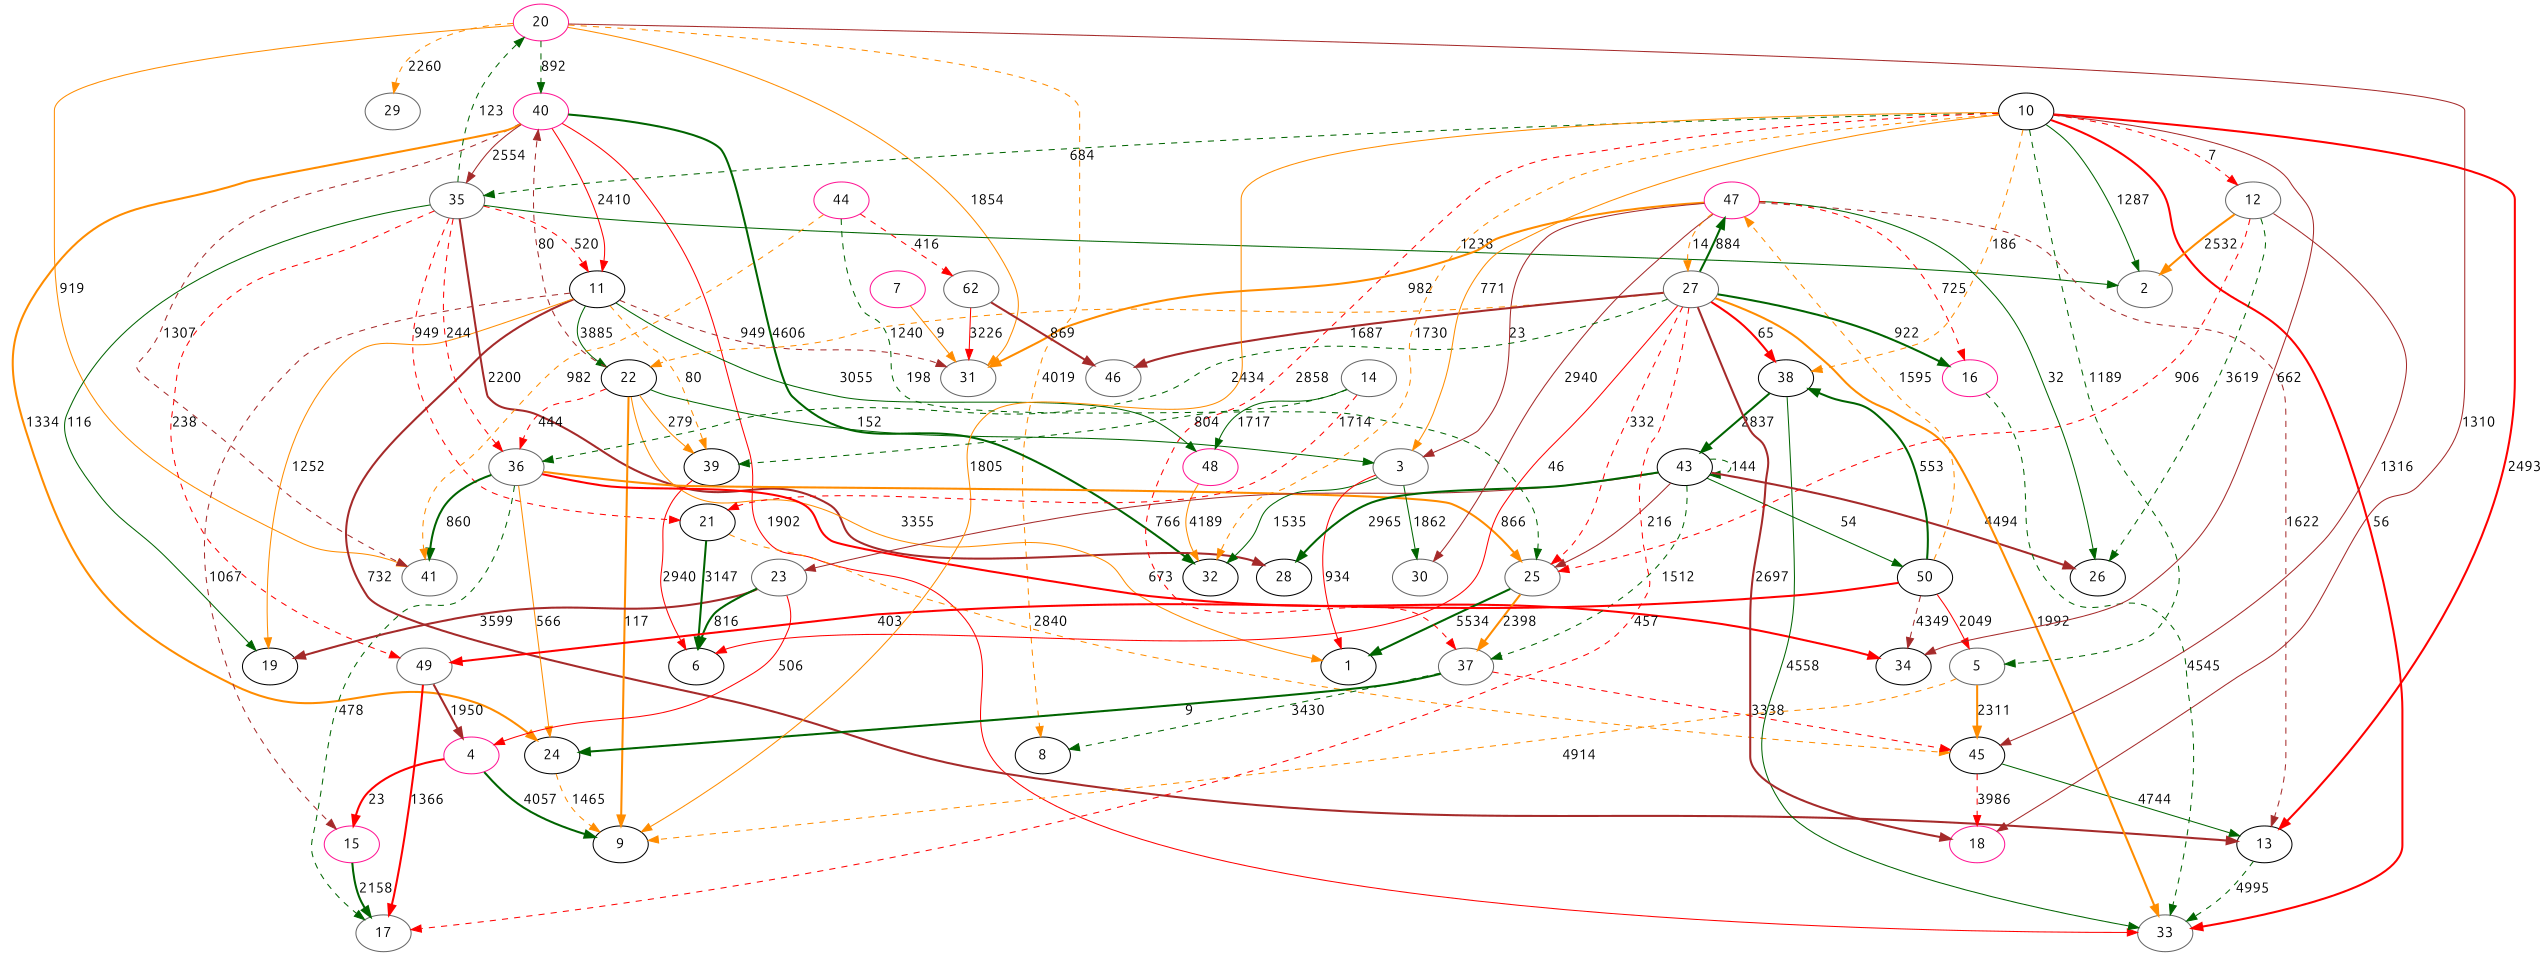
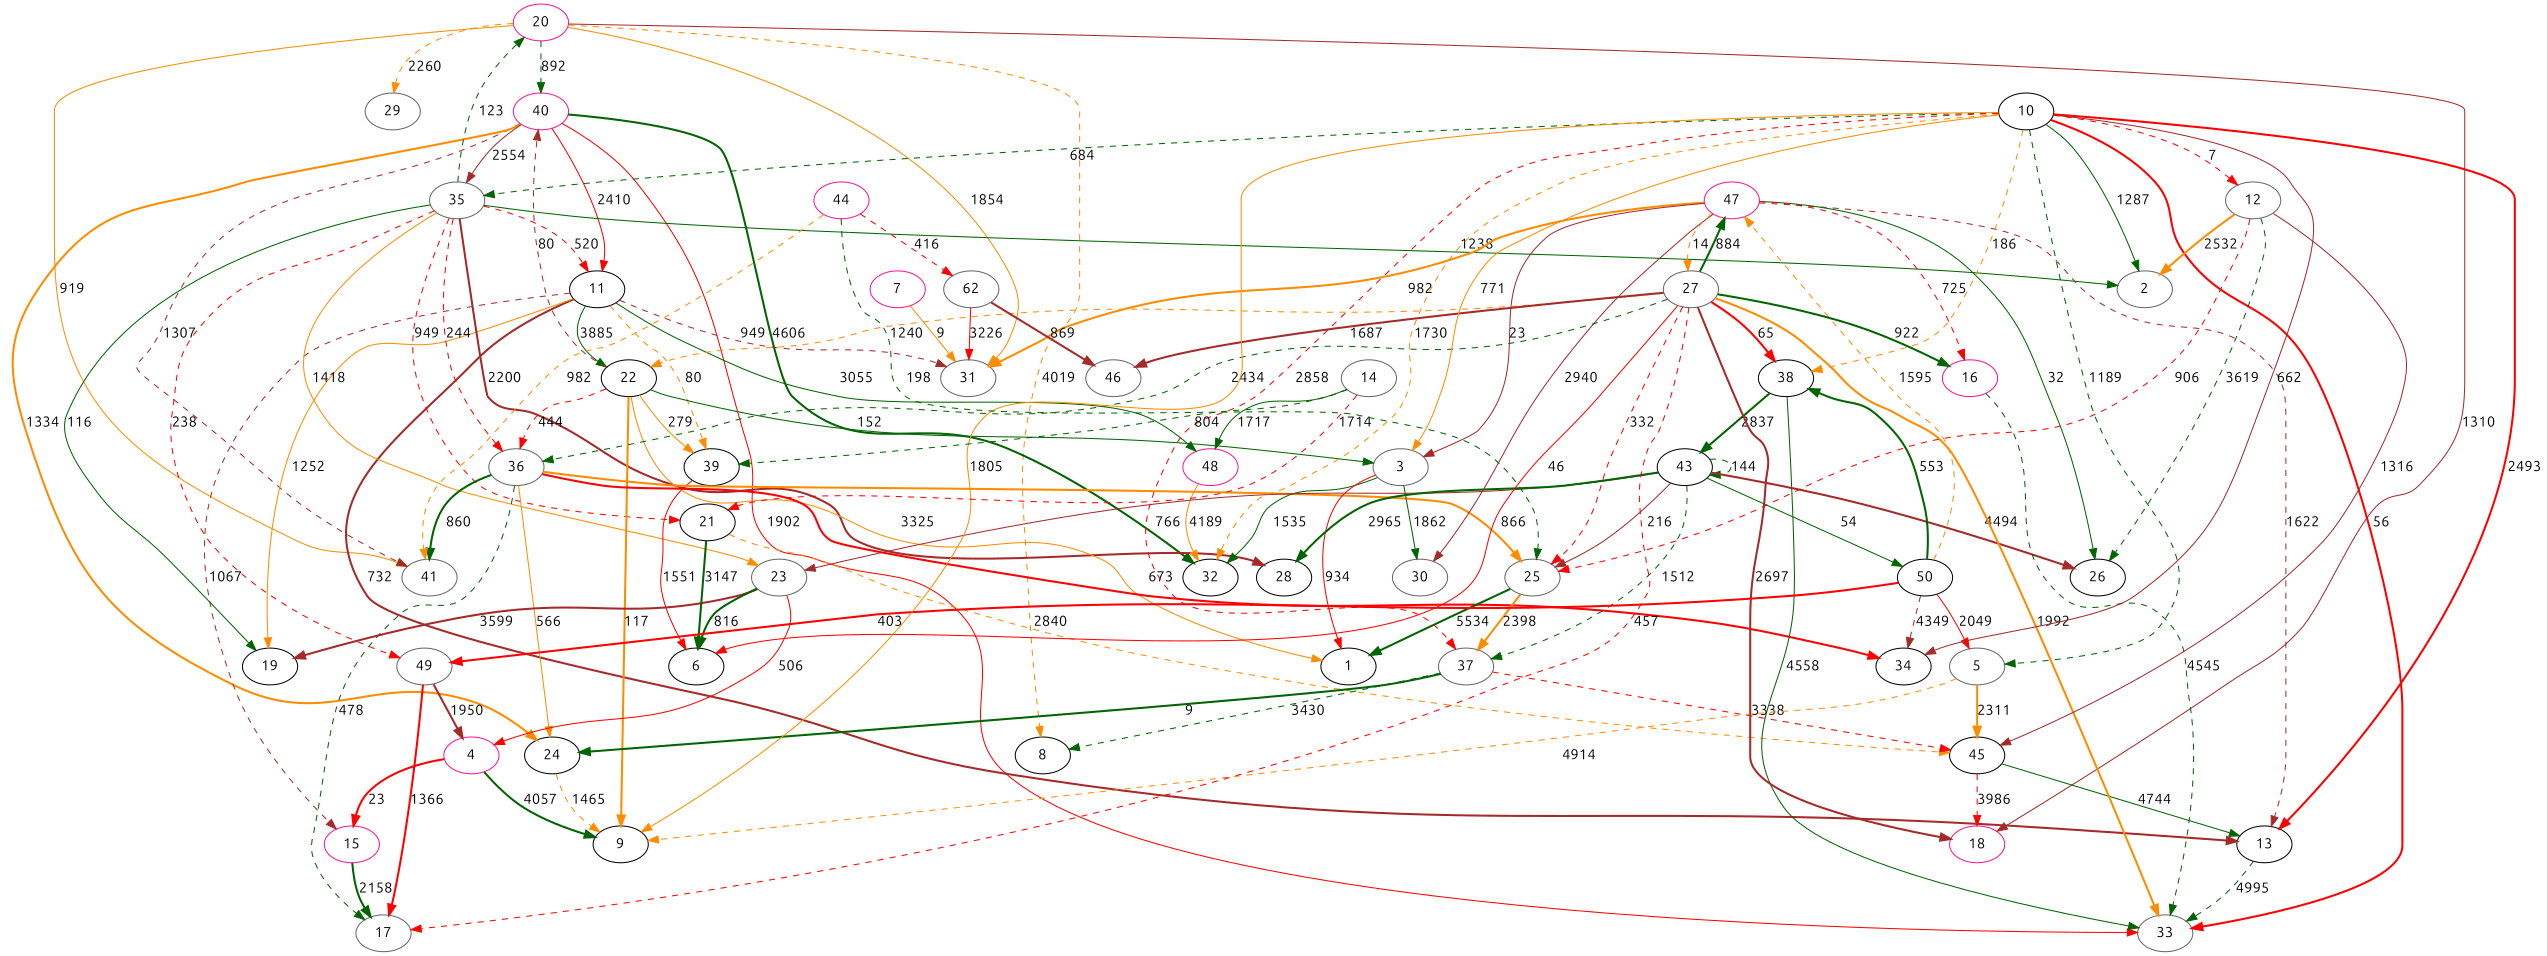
none -> (401, 468)
(918, 522) -> (918, 522)
(680, 578) -> (680, 578)
